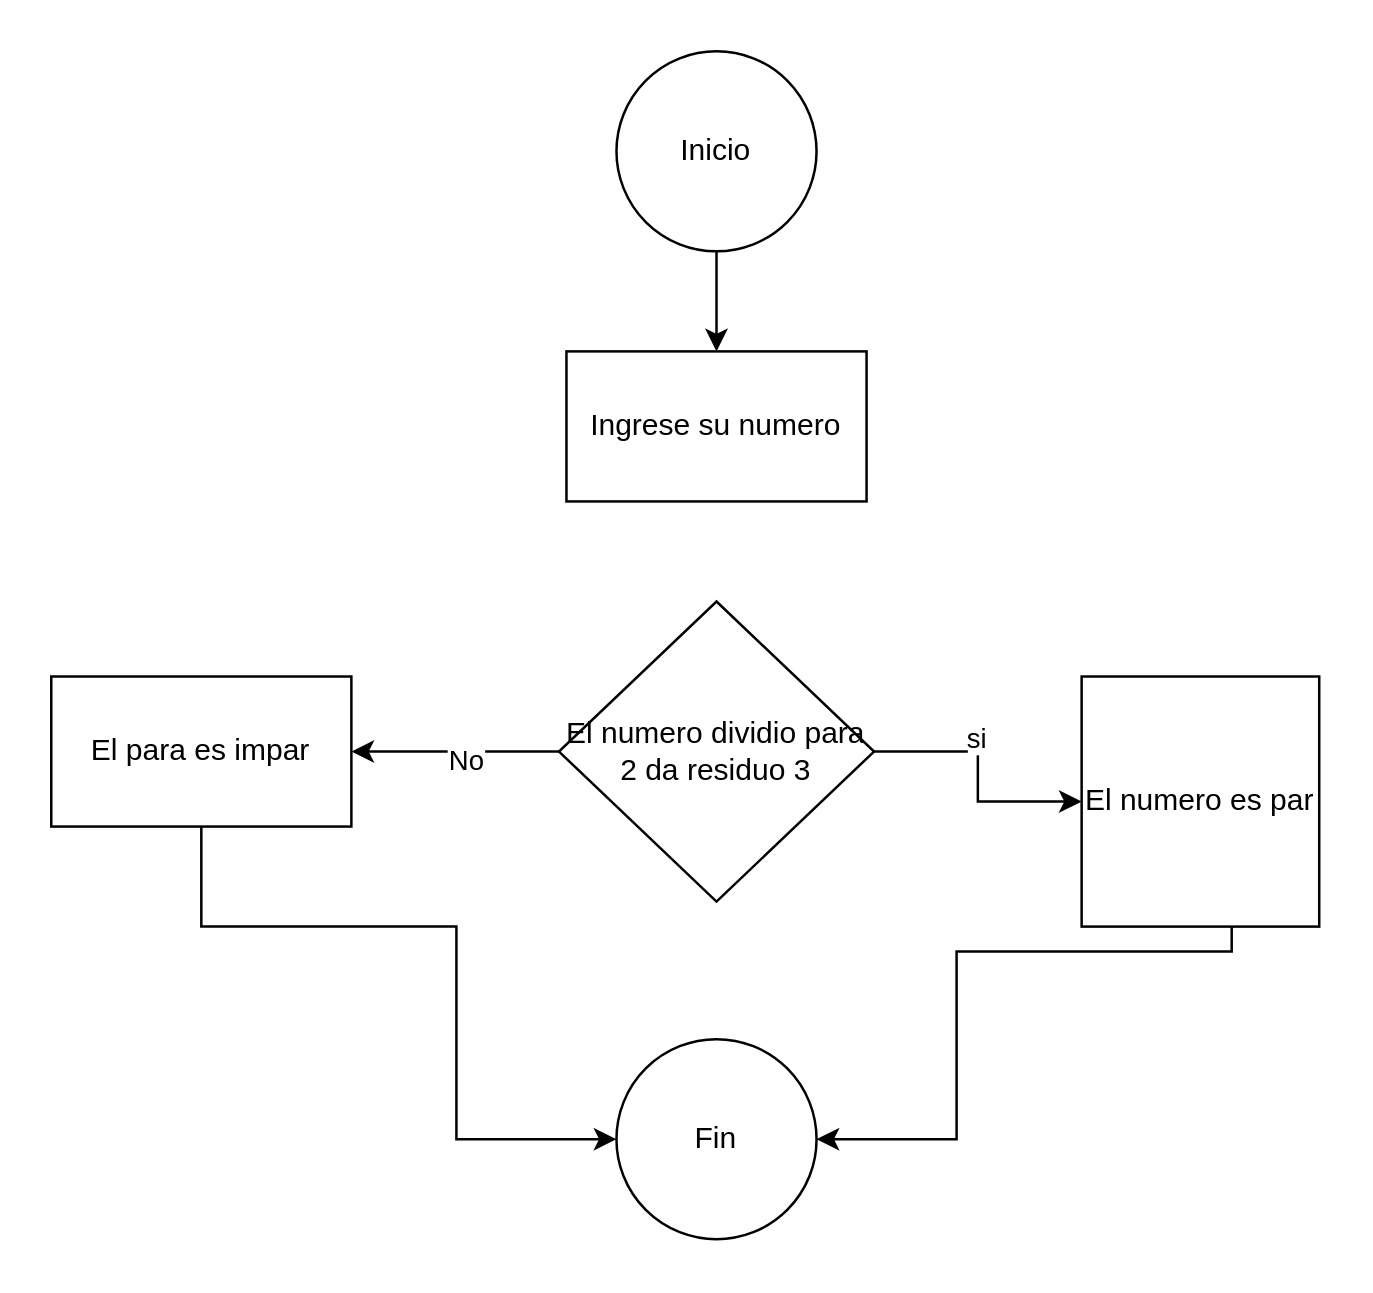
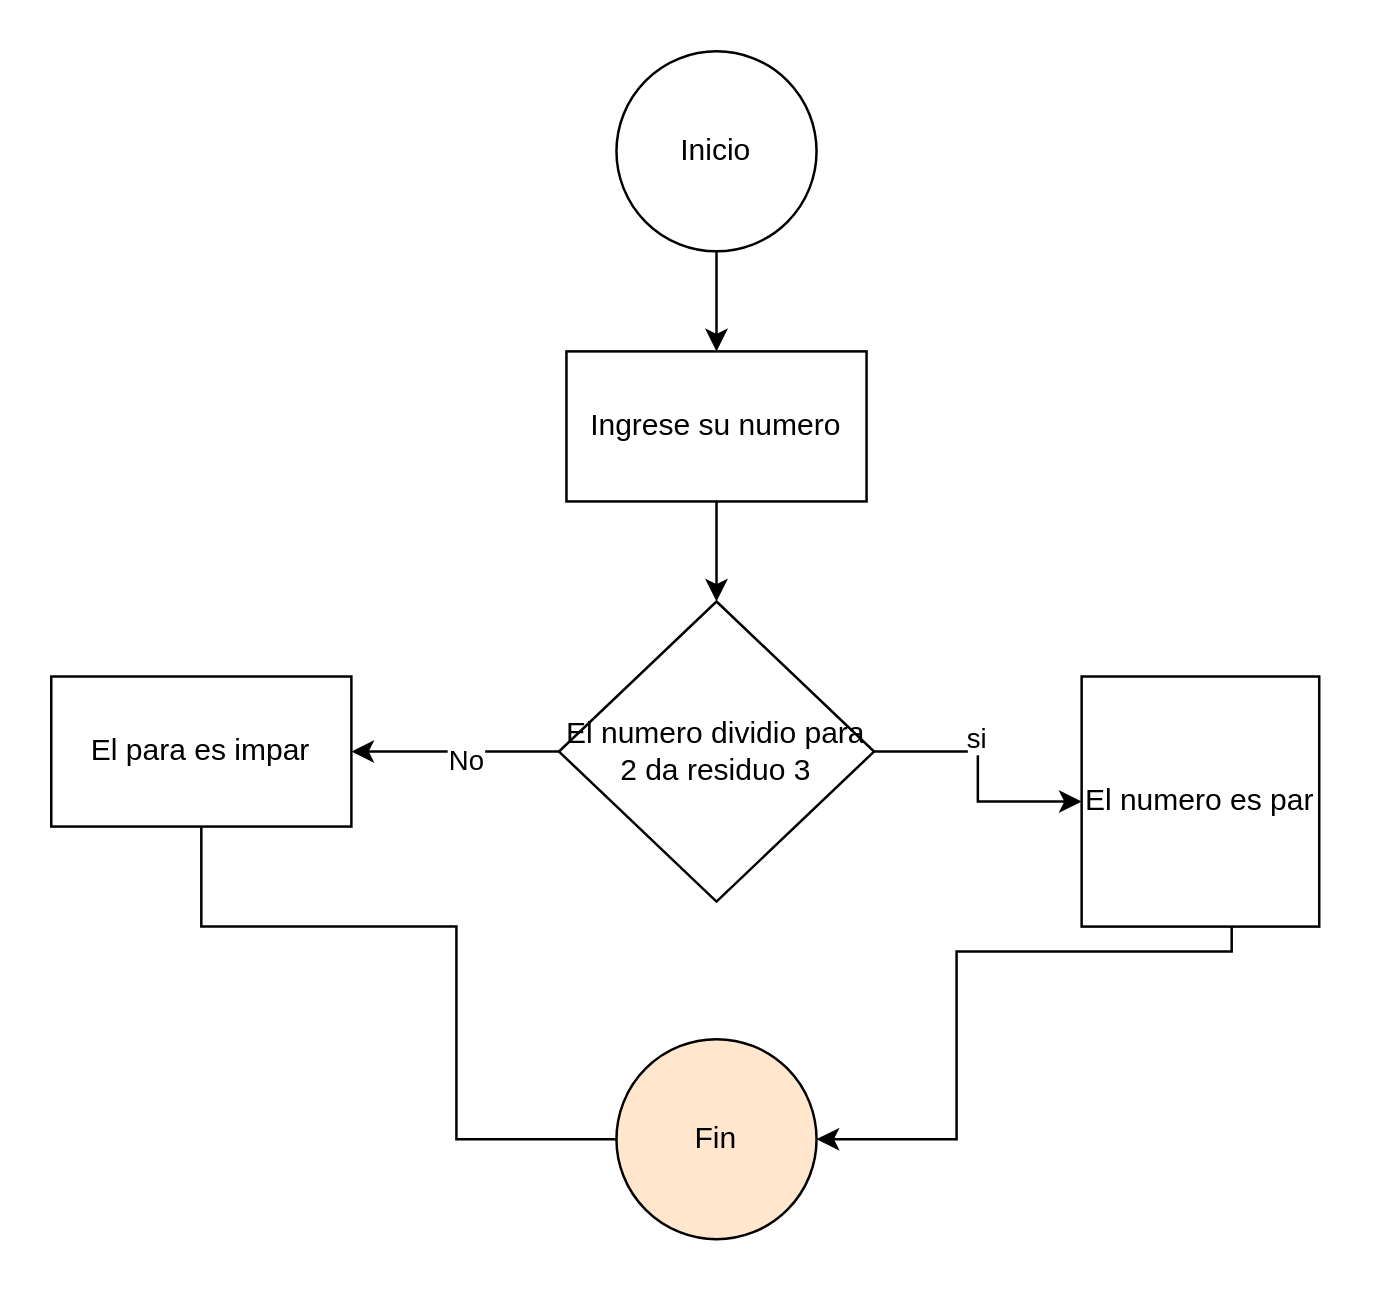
none -> (716, 543)
(598, 1139) -> (605, 1139)
(716, 1139) -> (716, 1139)
